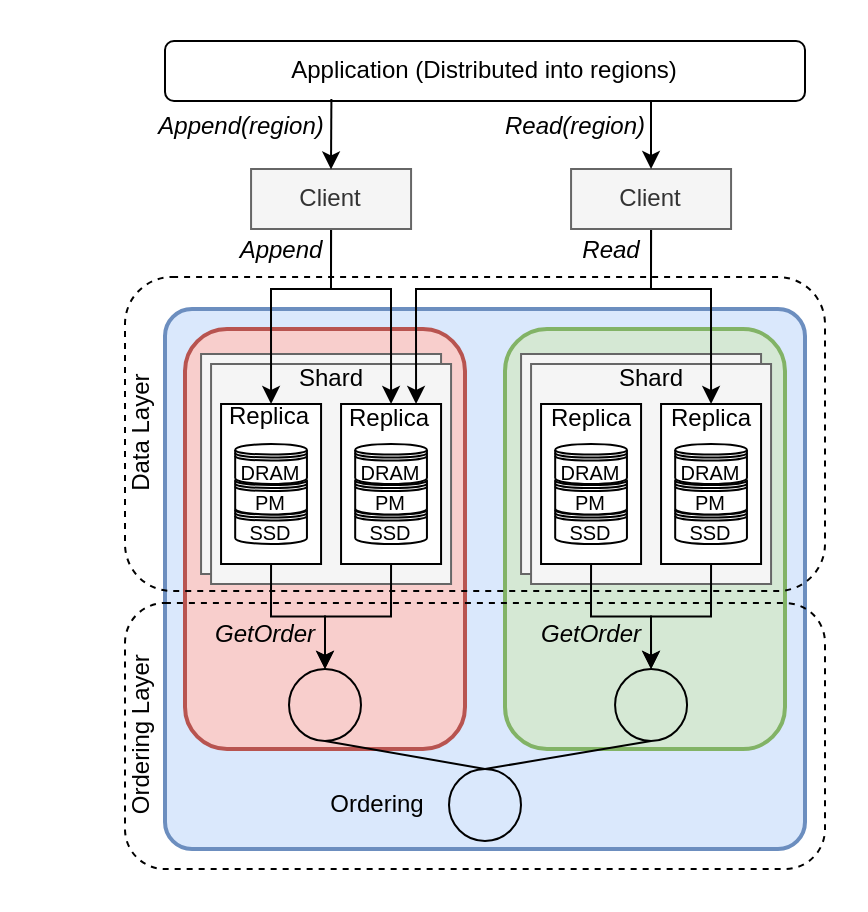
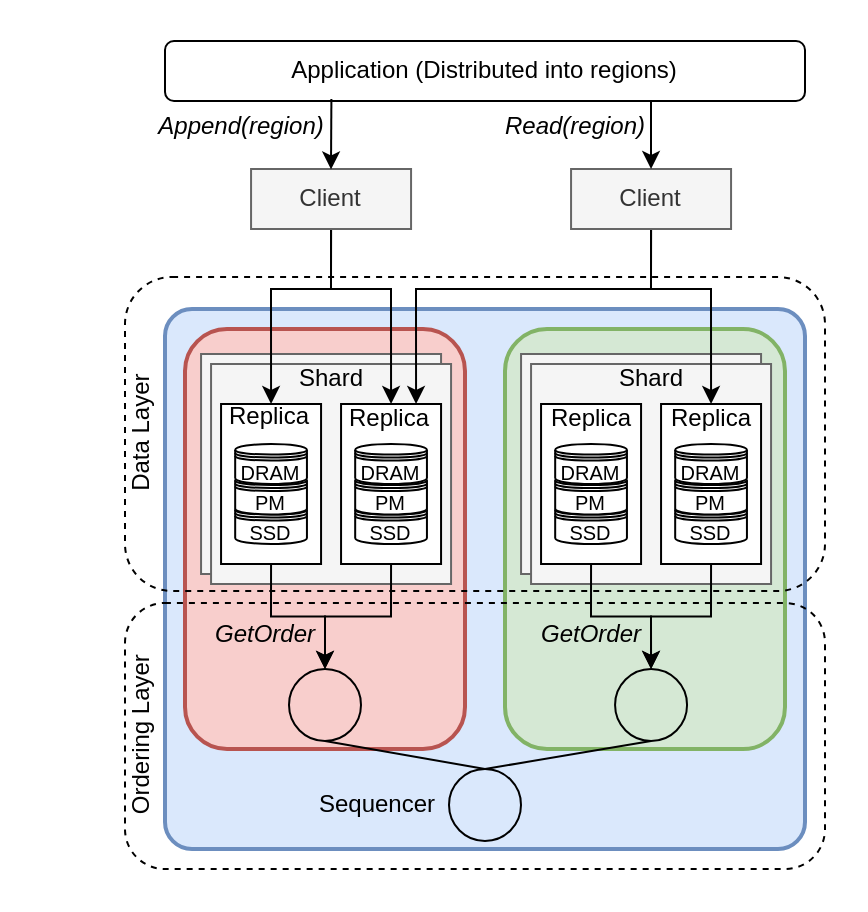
(281, 251) -> none
(611, 251) -> none
(378, 805) -> (378, 805)
